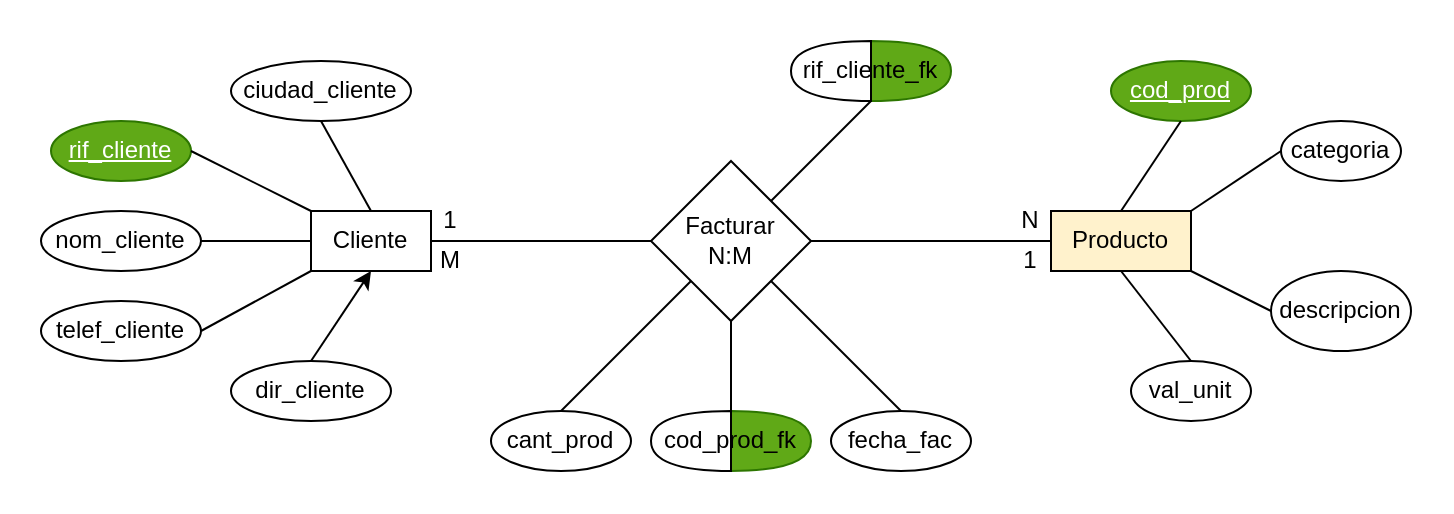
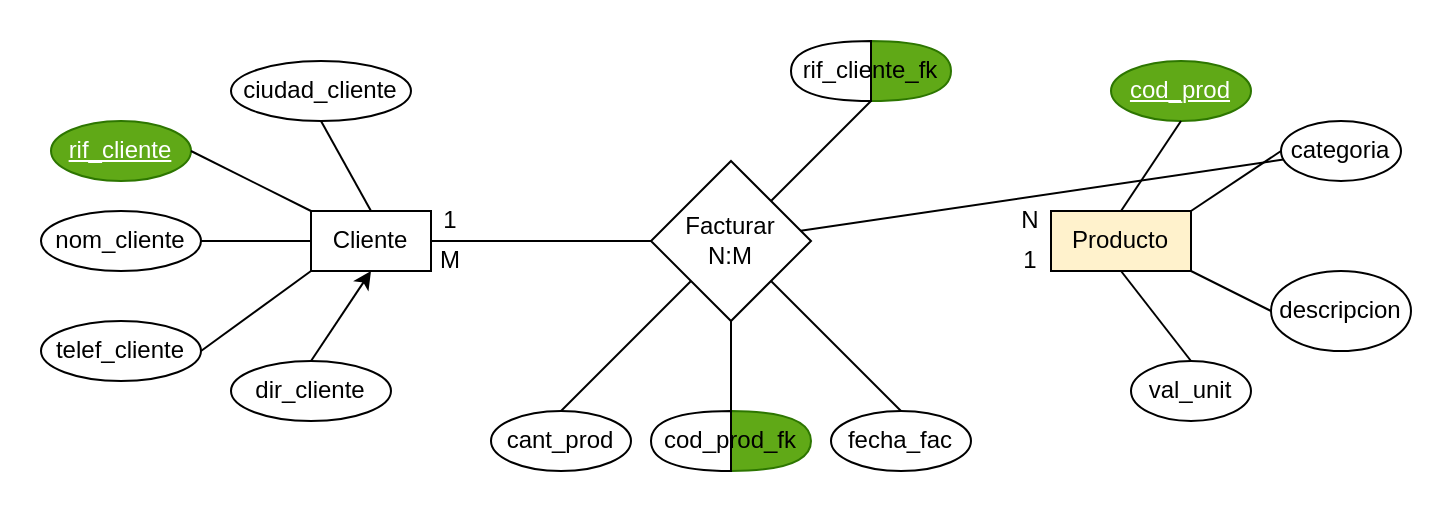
(931, 241) -> (968, 206)
(121, 331) -> (121, 351)
